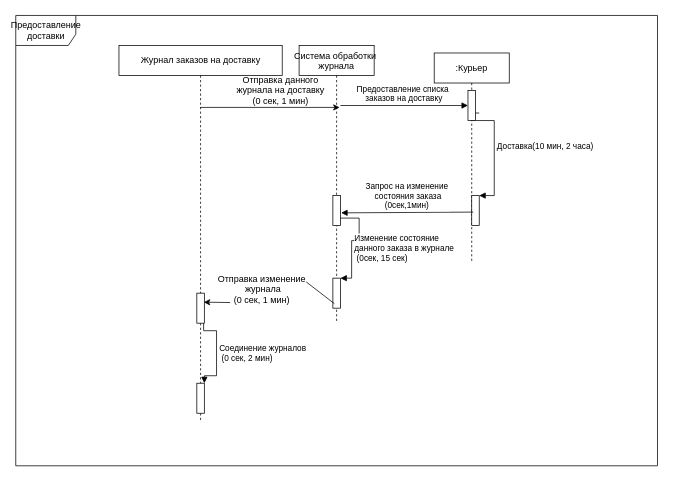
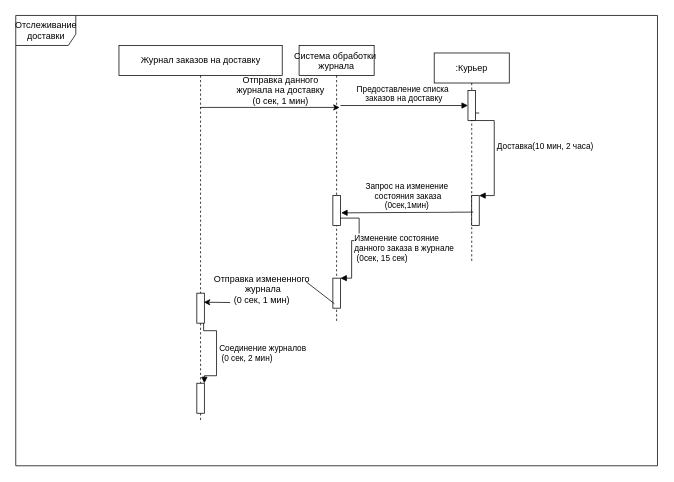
(46, 30) -> (46, 30)
(262, 289) -> (262, 289)
